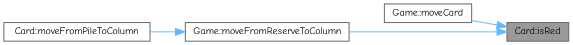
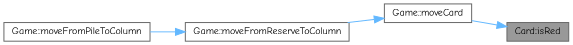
(77, 32) -> (77, 32)
(423, 32) -> (361, 21)
